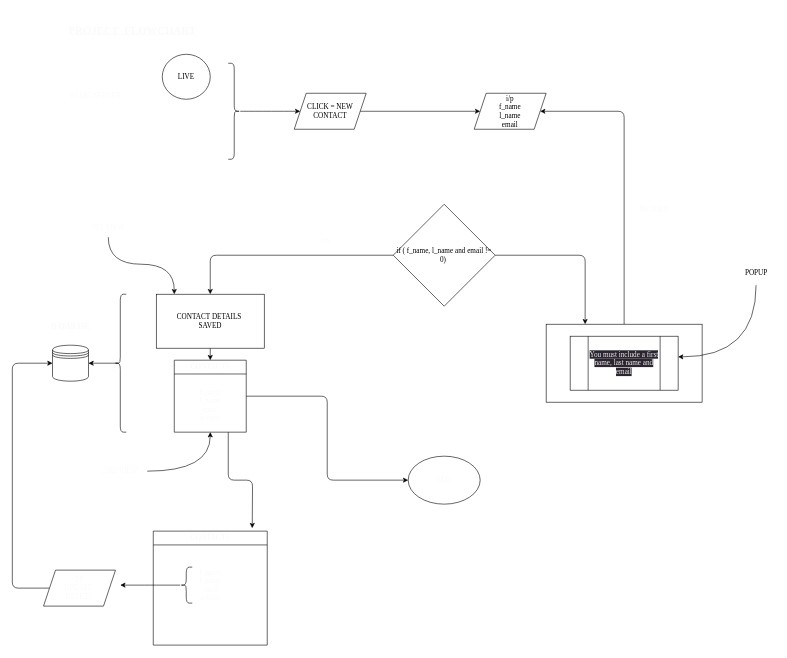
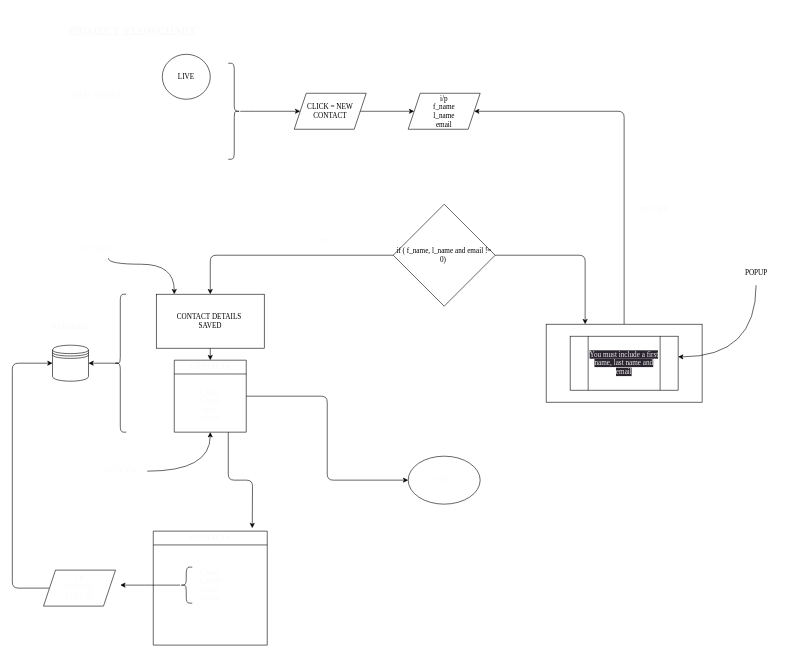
(510, 111) -> (444, 111)
(108, 228) -> (96, 249)
